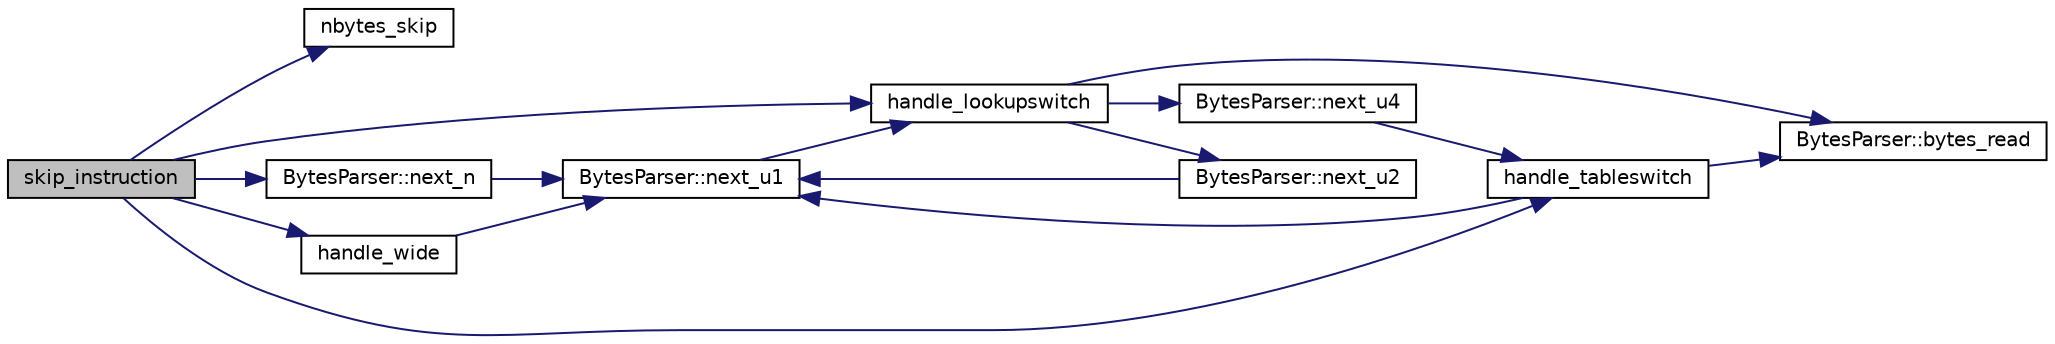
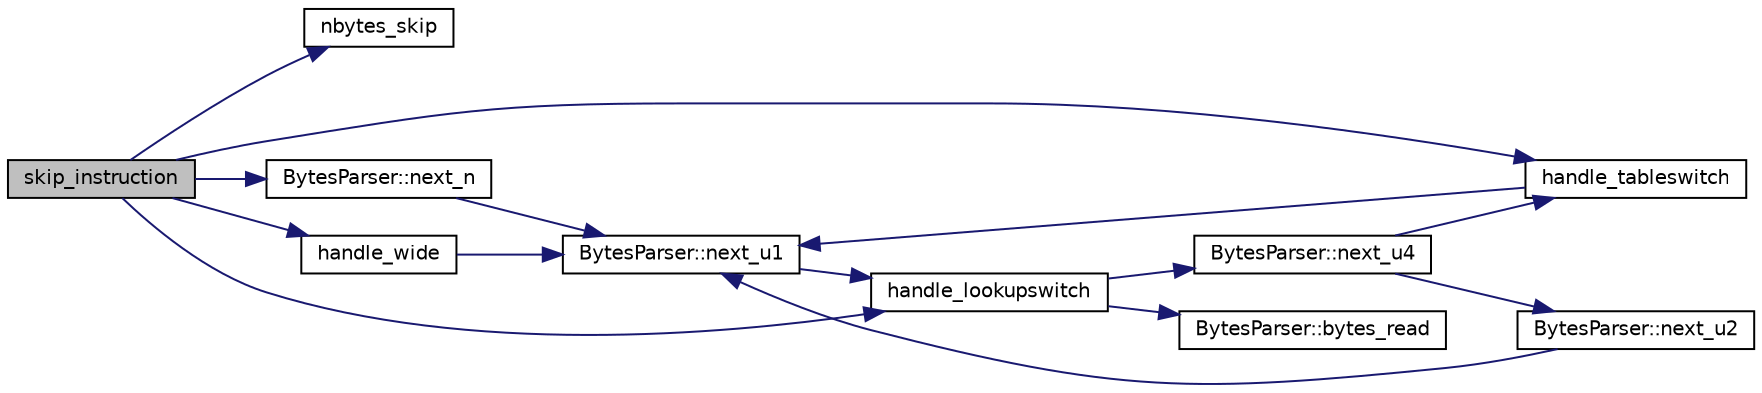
(1134, 139) -> (1465, 290)
(1734, 163) -> none
